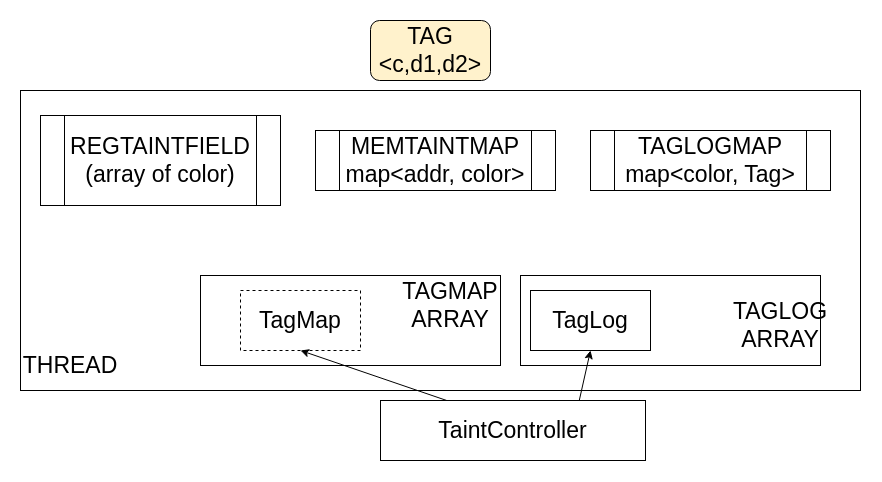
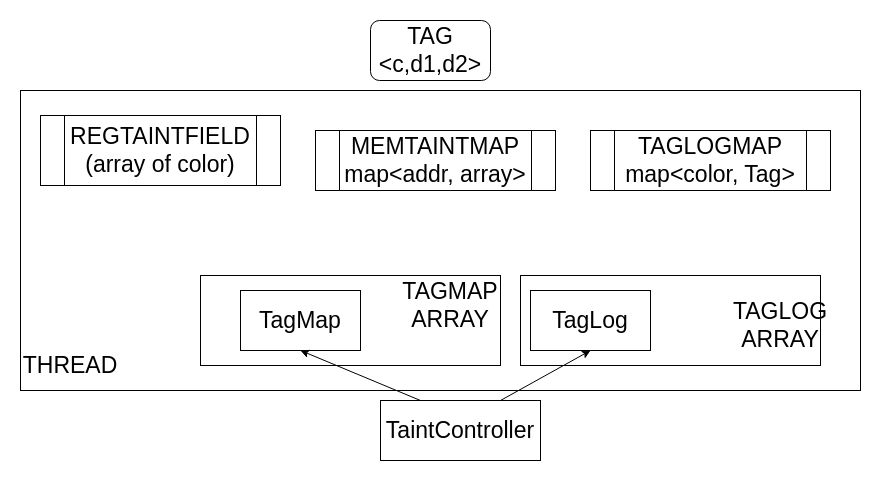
(431, 51) -> (431, 51)
(161, 161) -> (161, 151)
(436, 161) -> (436, 161)
(301, 321) -> (301, 321)
(513, 431) -> (461, 431)
